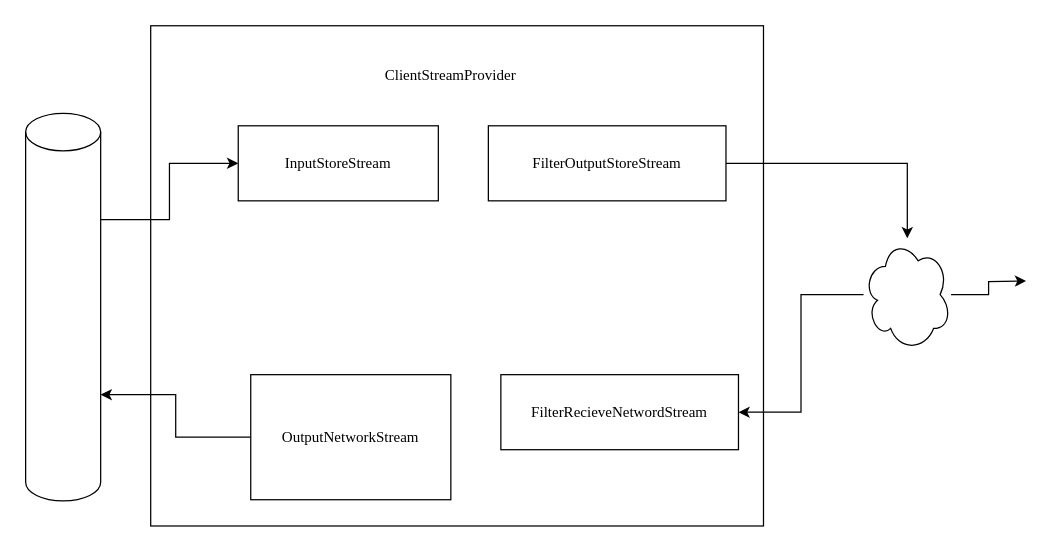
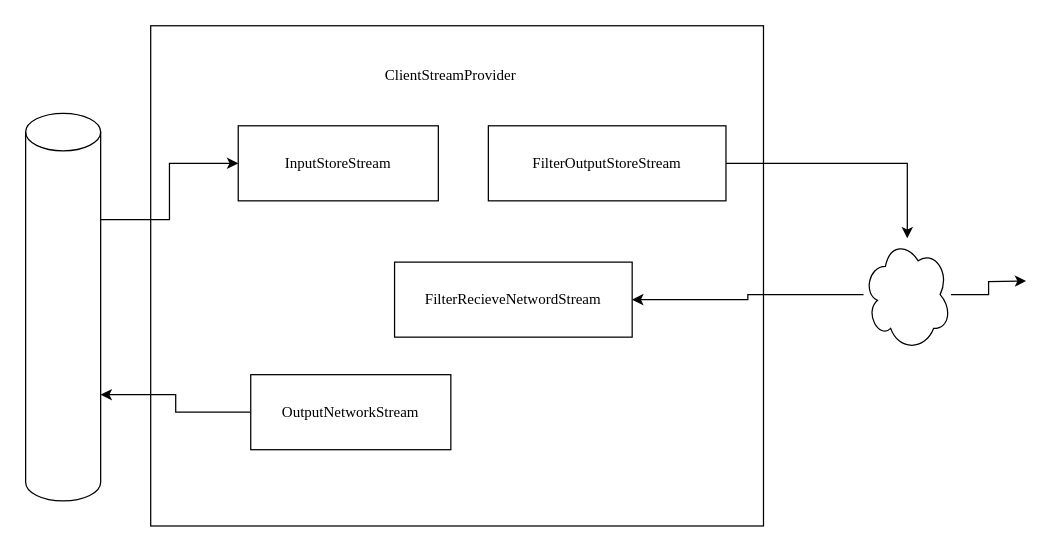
(619, 412) -> (513, 299)
(351, 437) -> (351, 412)
